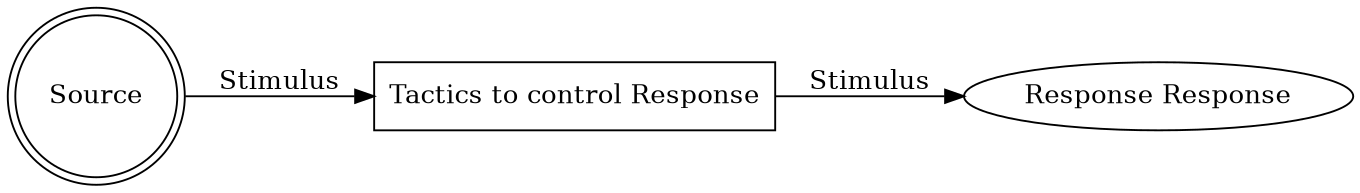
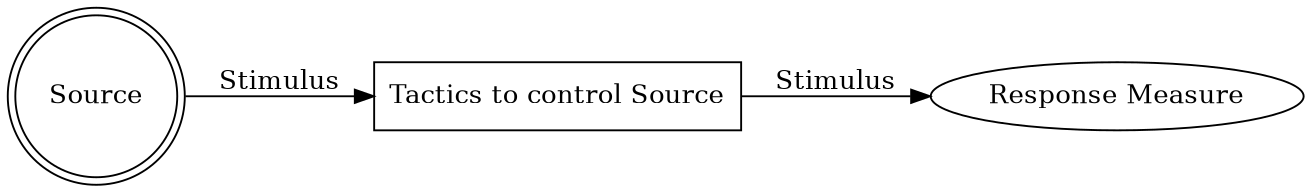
(575, 96) -> (558, 96)
(1159, 96) -> (1117, 96)
